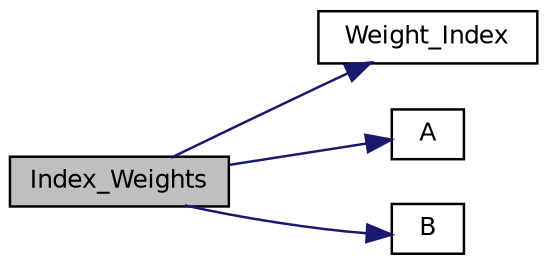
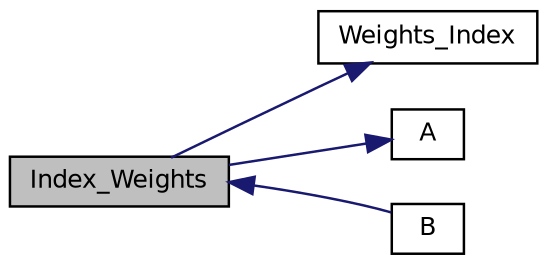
(428, 37) -> (428, 37)
(275, 222) -> (323, 197)
